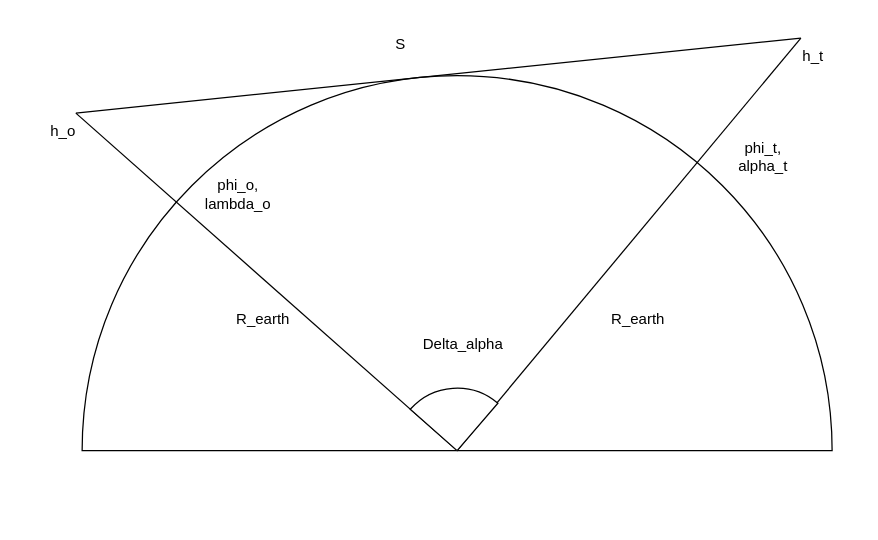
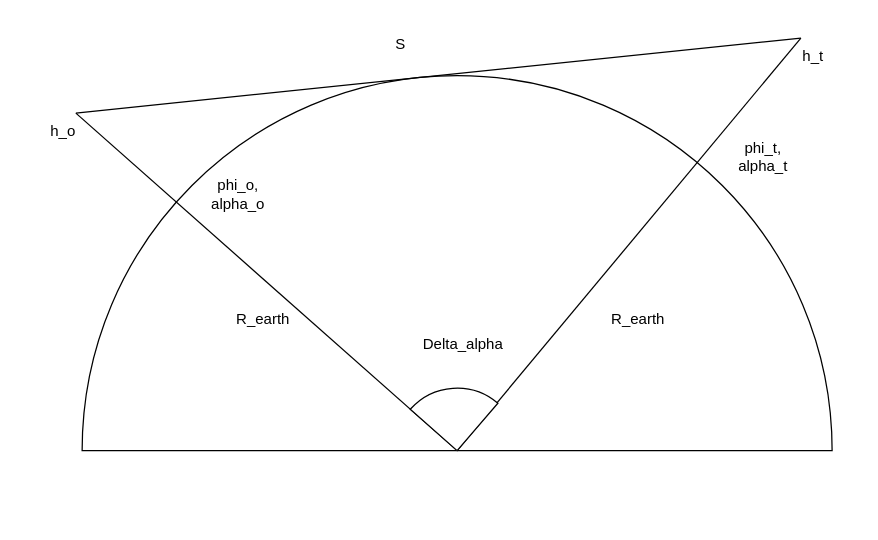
(238, 194) -> (238, 194)
